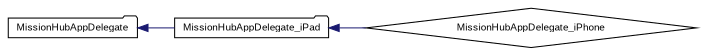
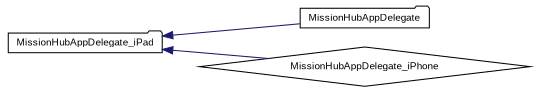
(161, 28) -> (236, 29)
